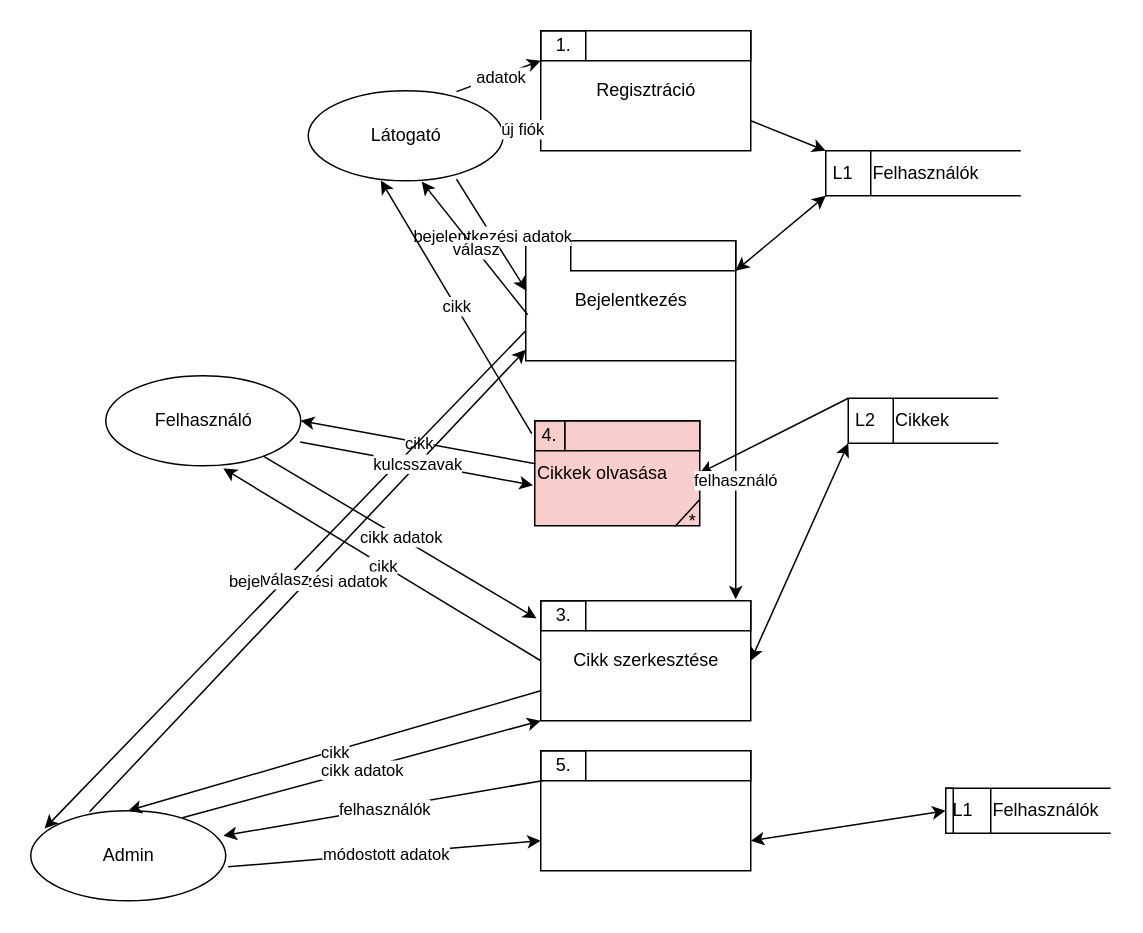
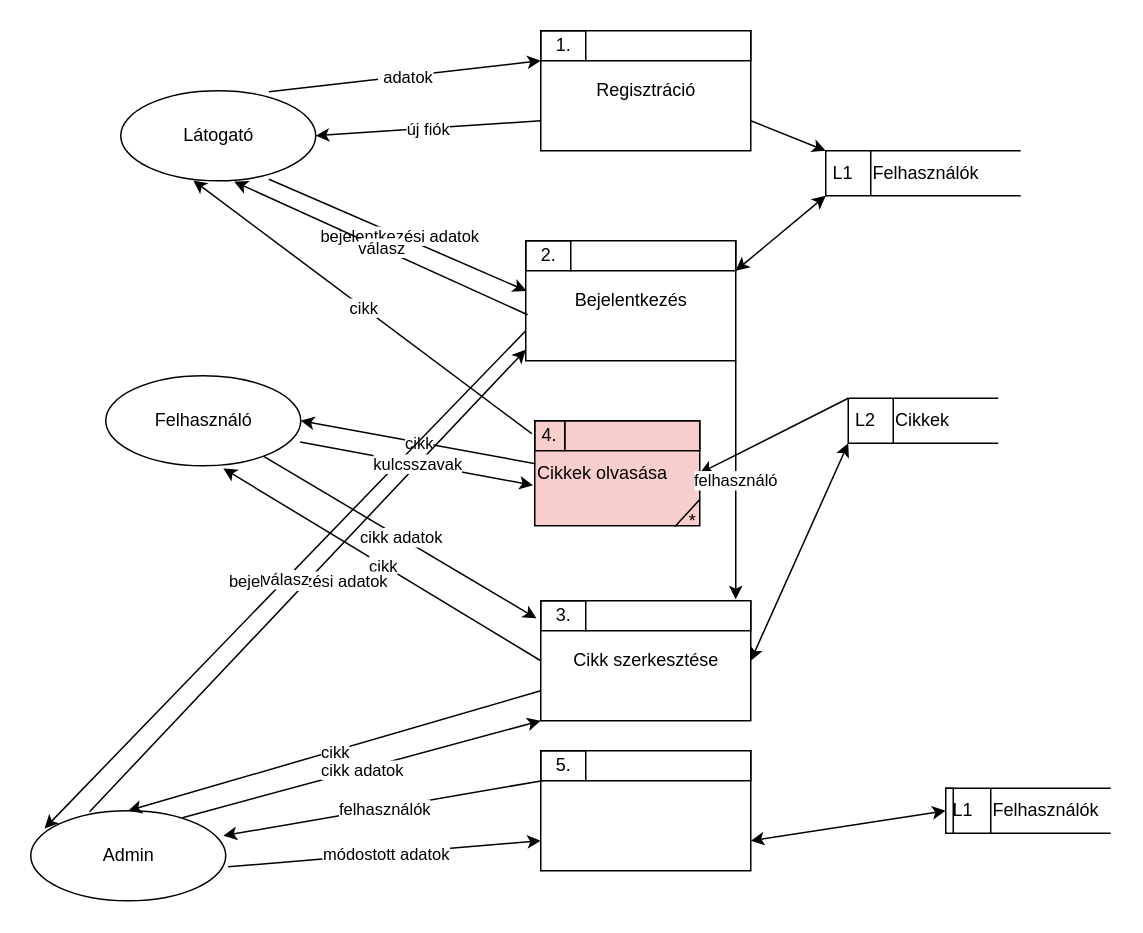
(406, 136) -> (218, 136)
none -> (548, 256)
